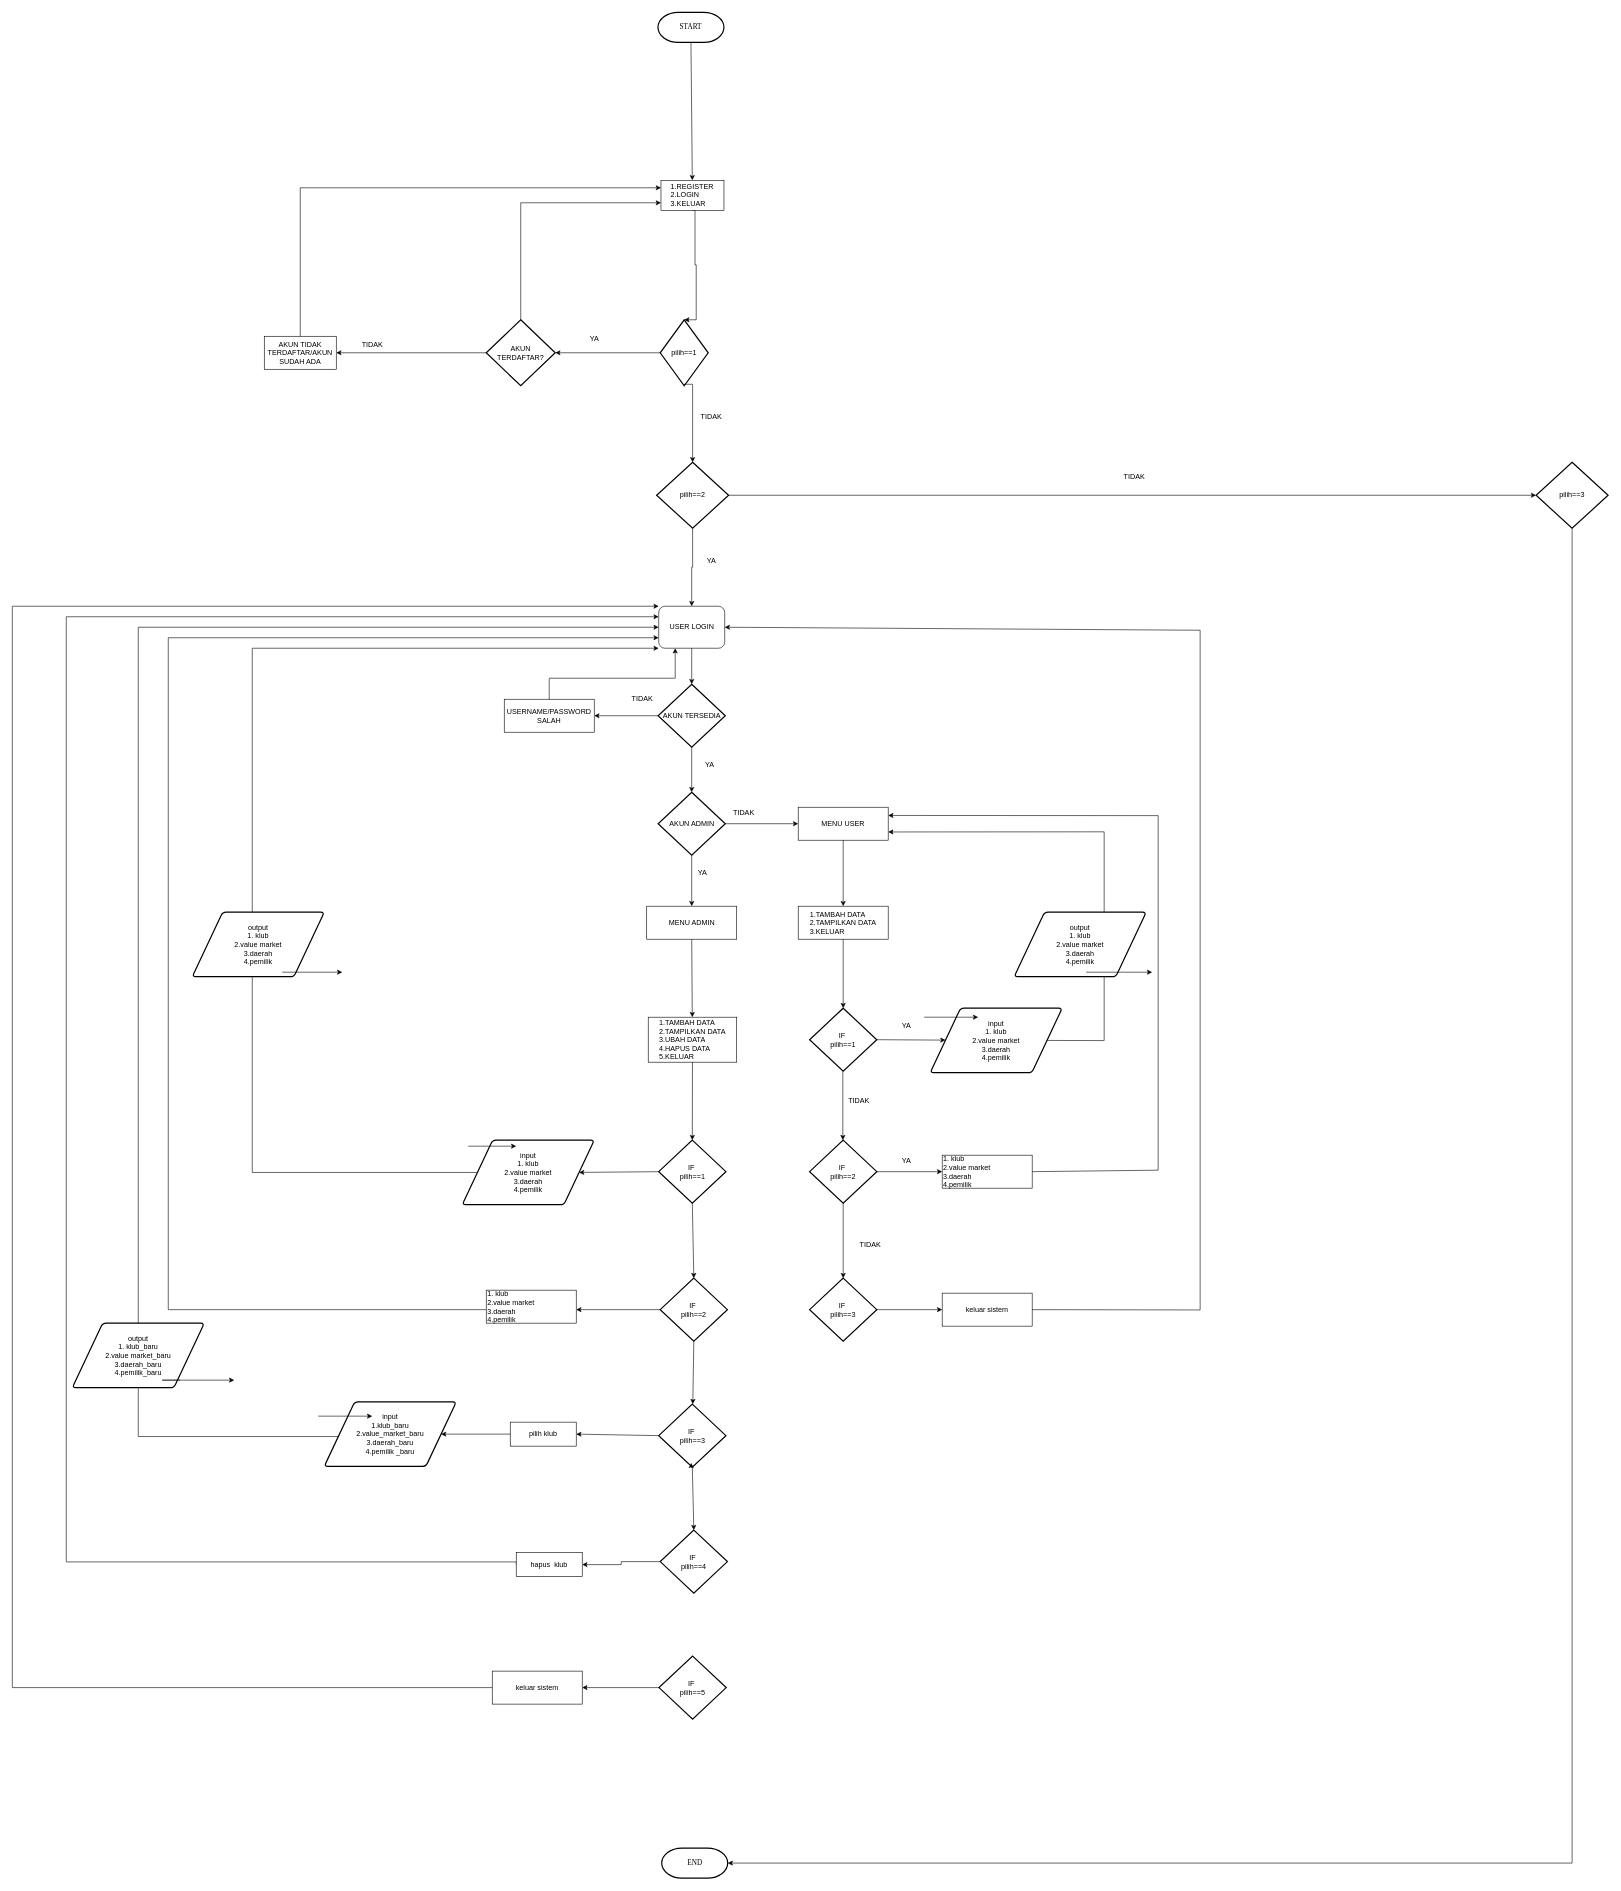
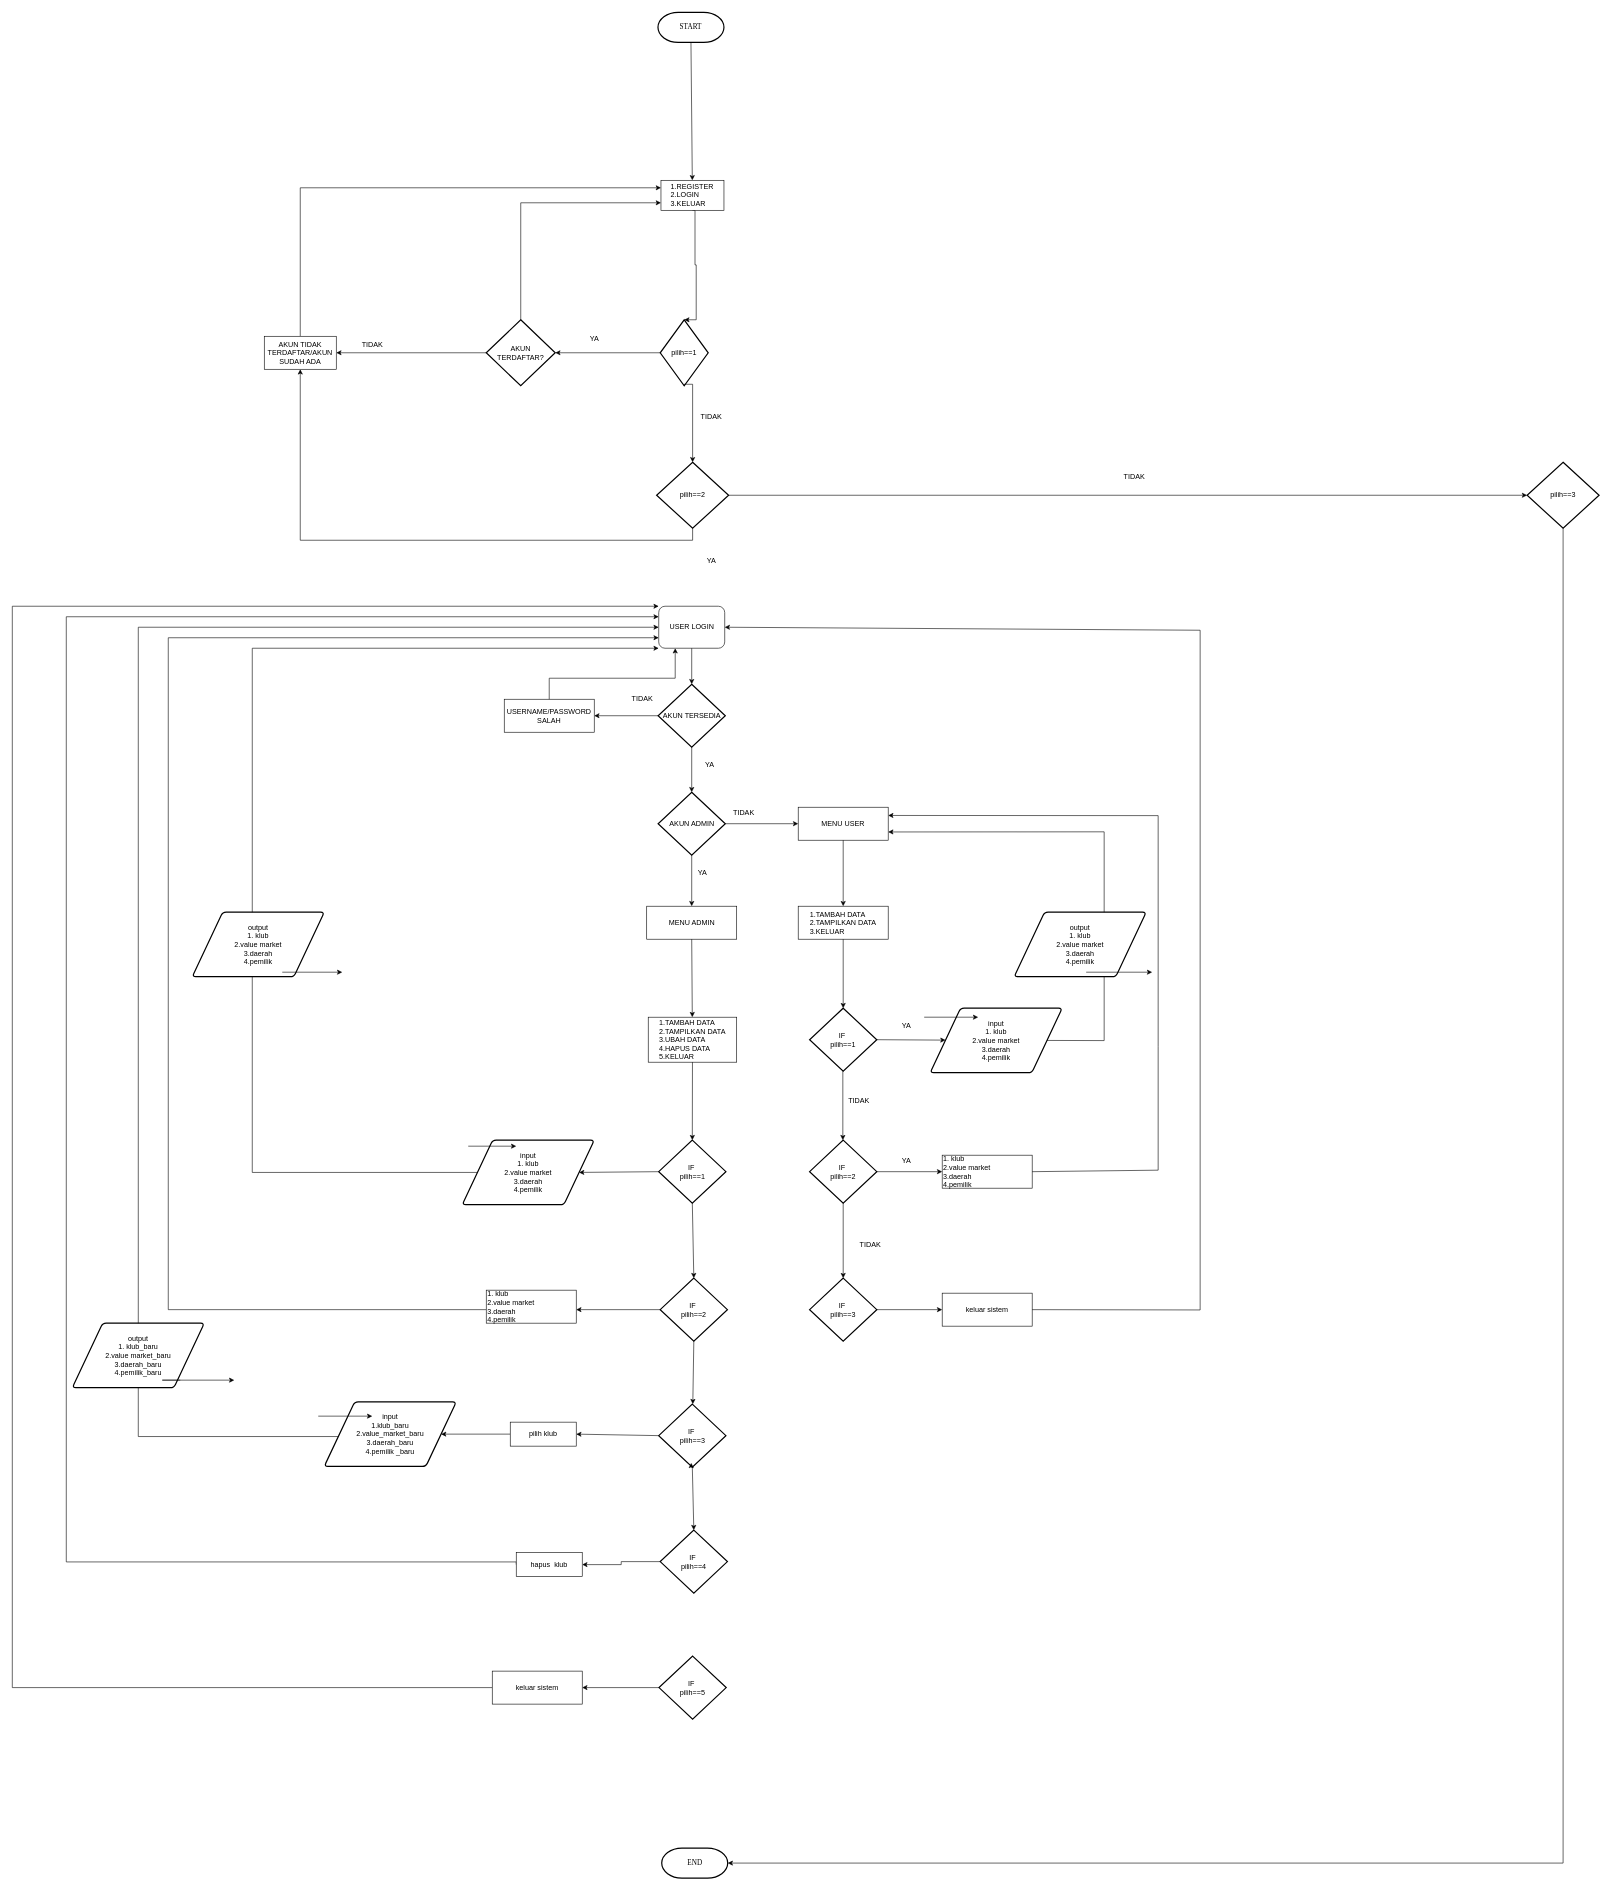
(1572, 495) -> (1563, 495)
(693, 554) -> (300, 540)
